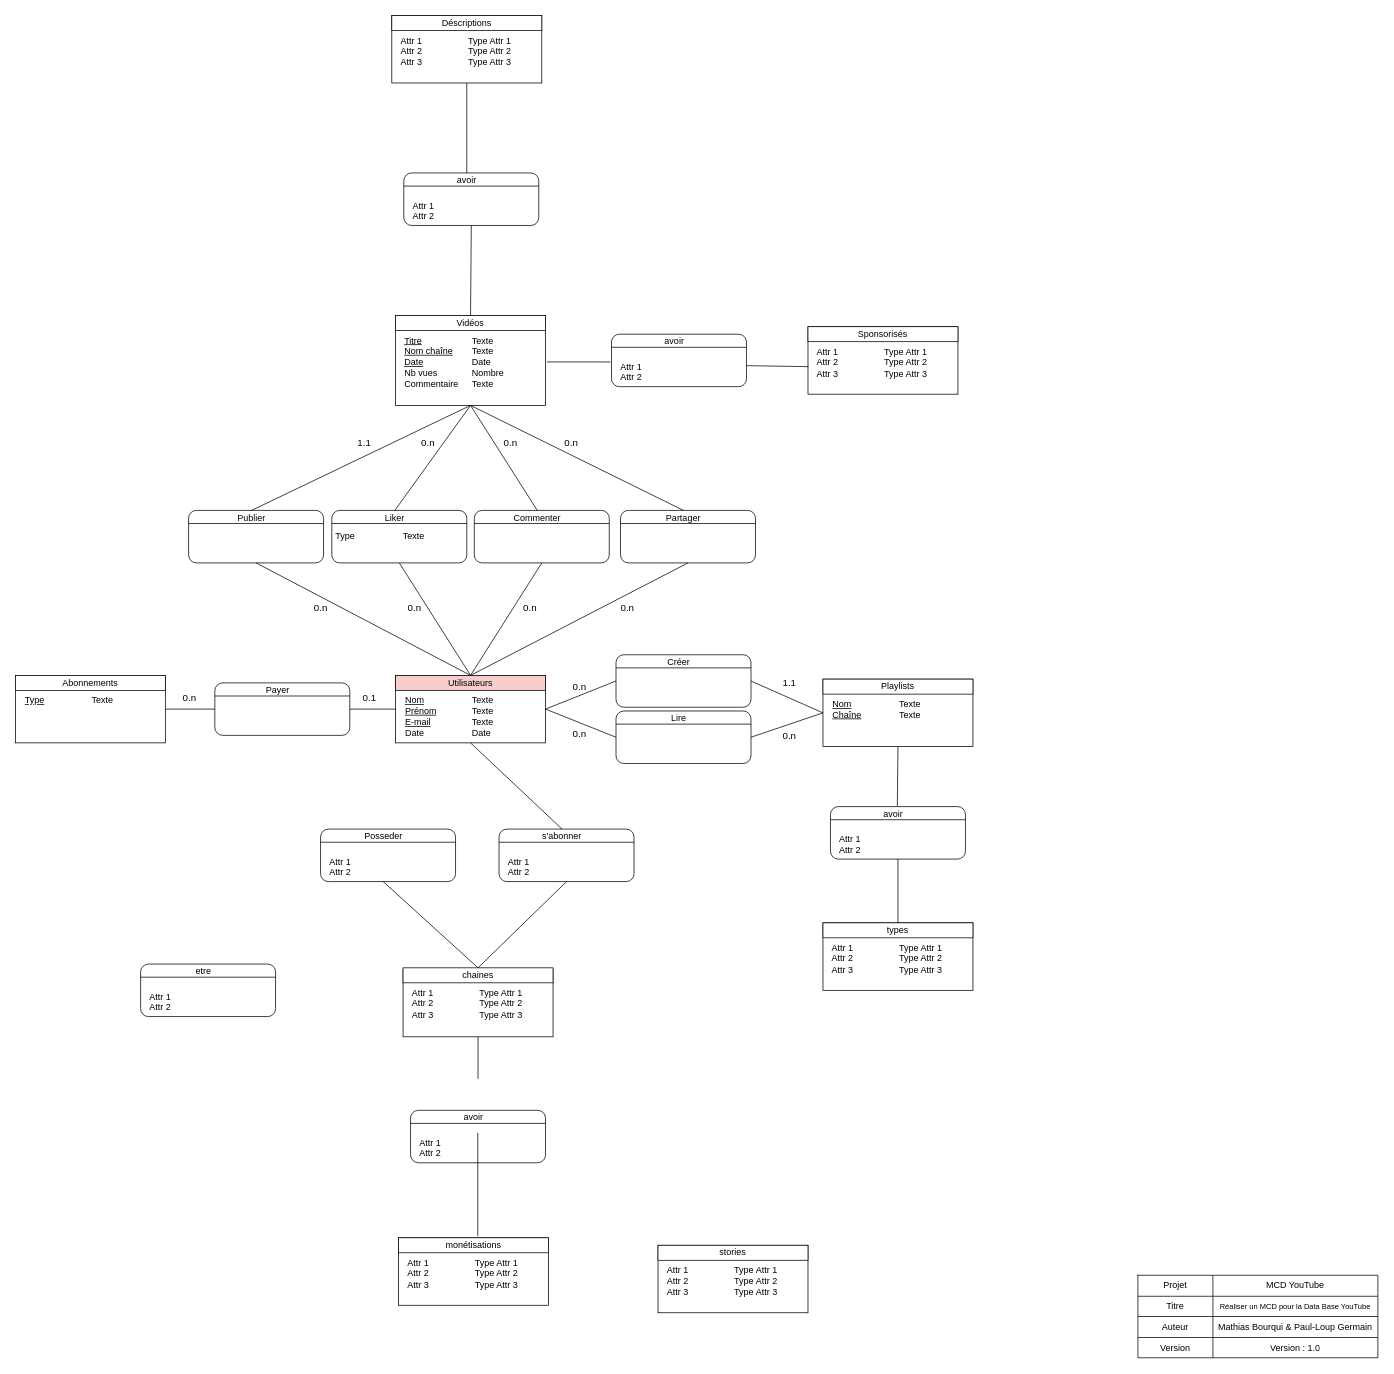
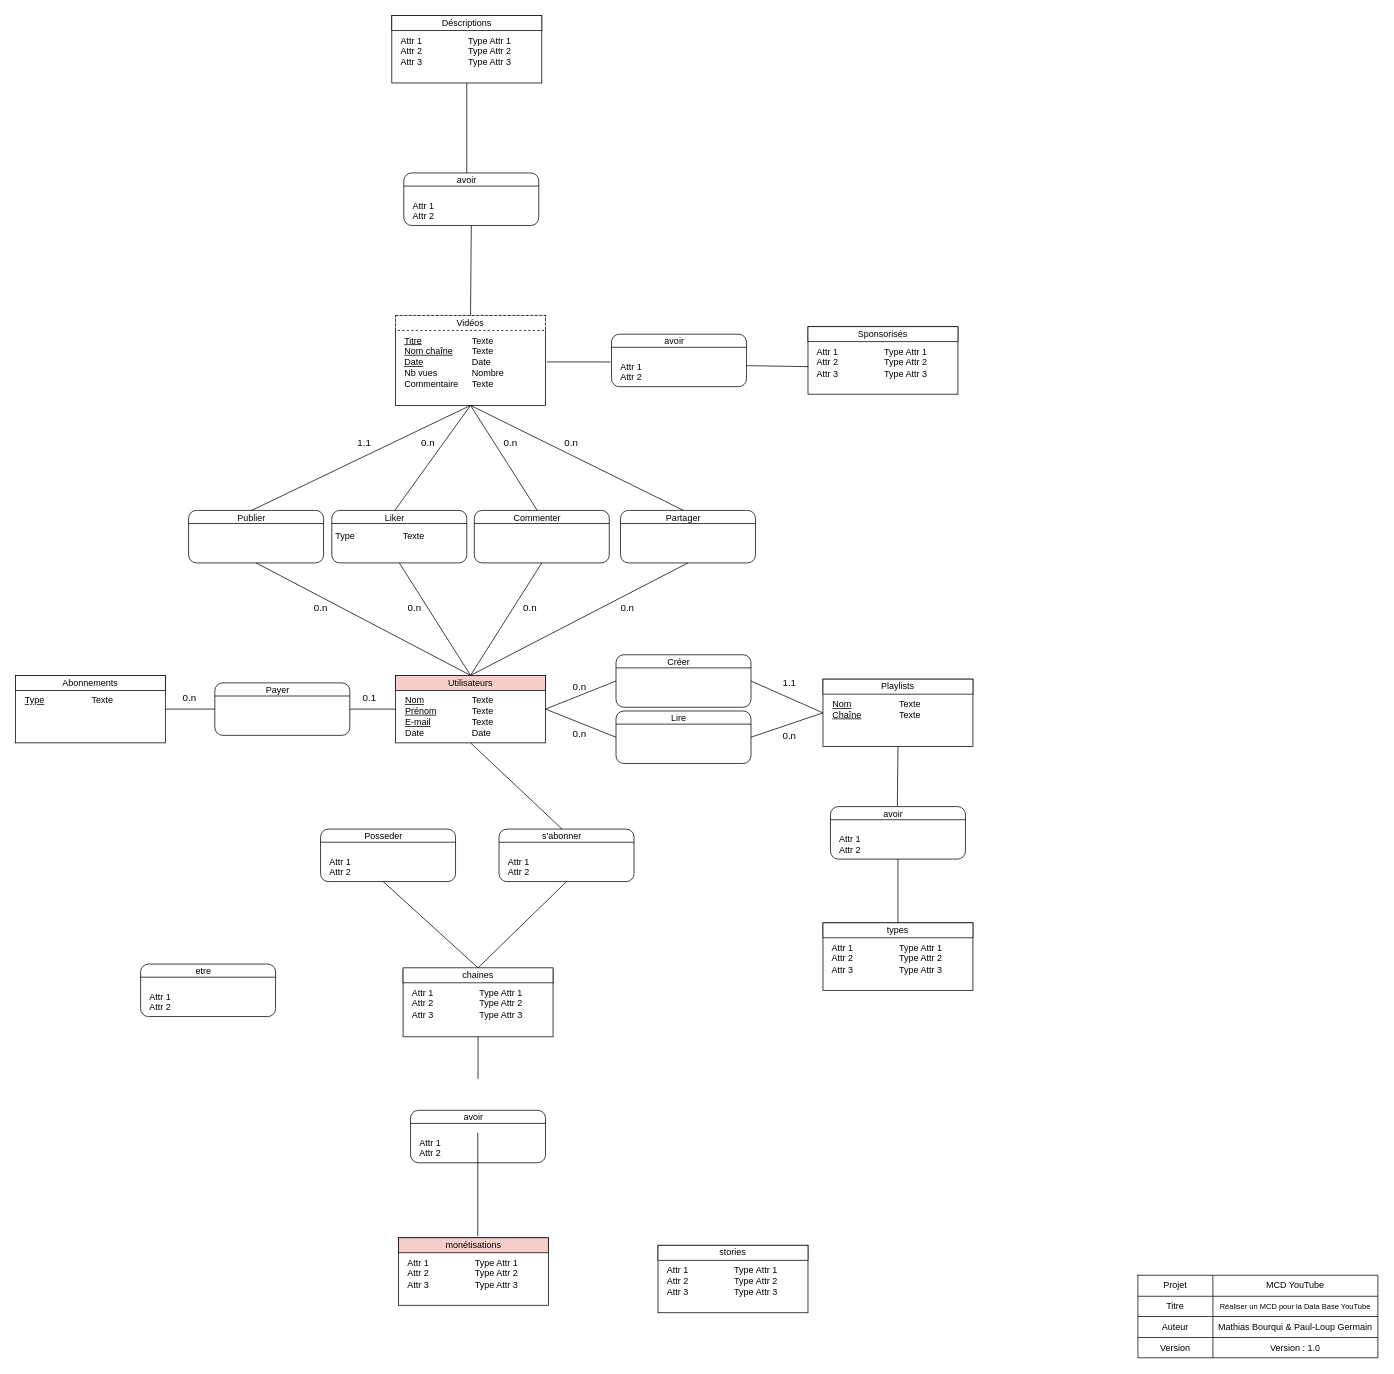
(471, 323) -> (471, 323)
(474, 1245) -> (474, 1245)
